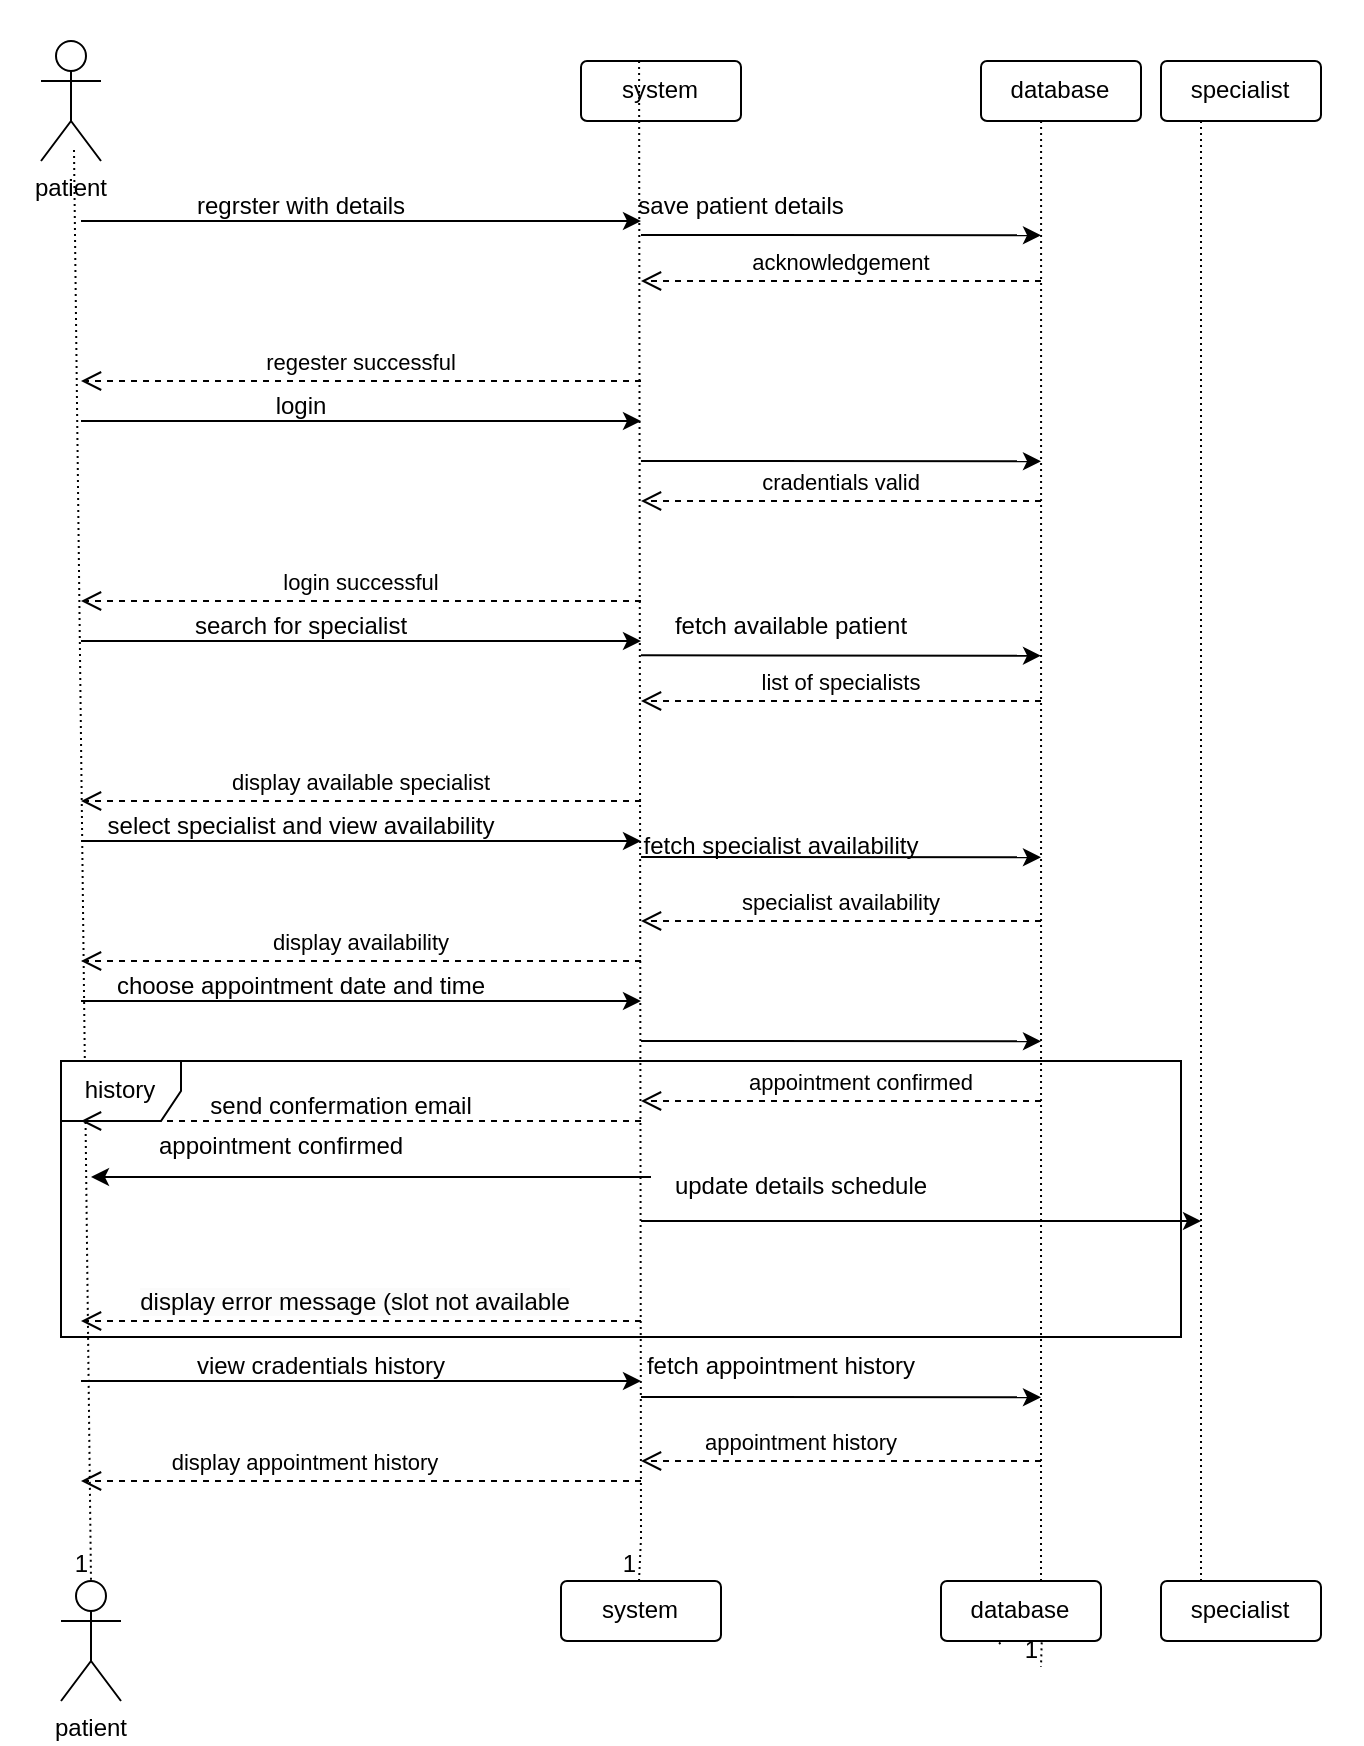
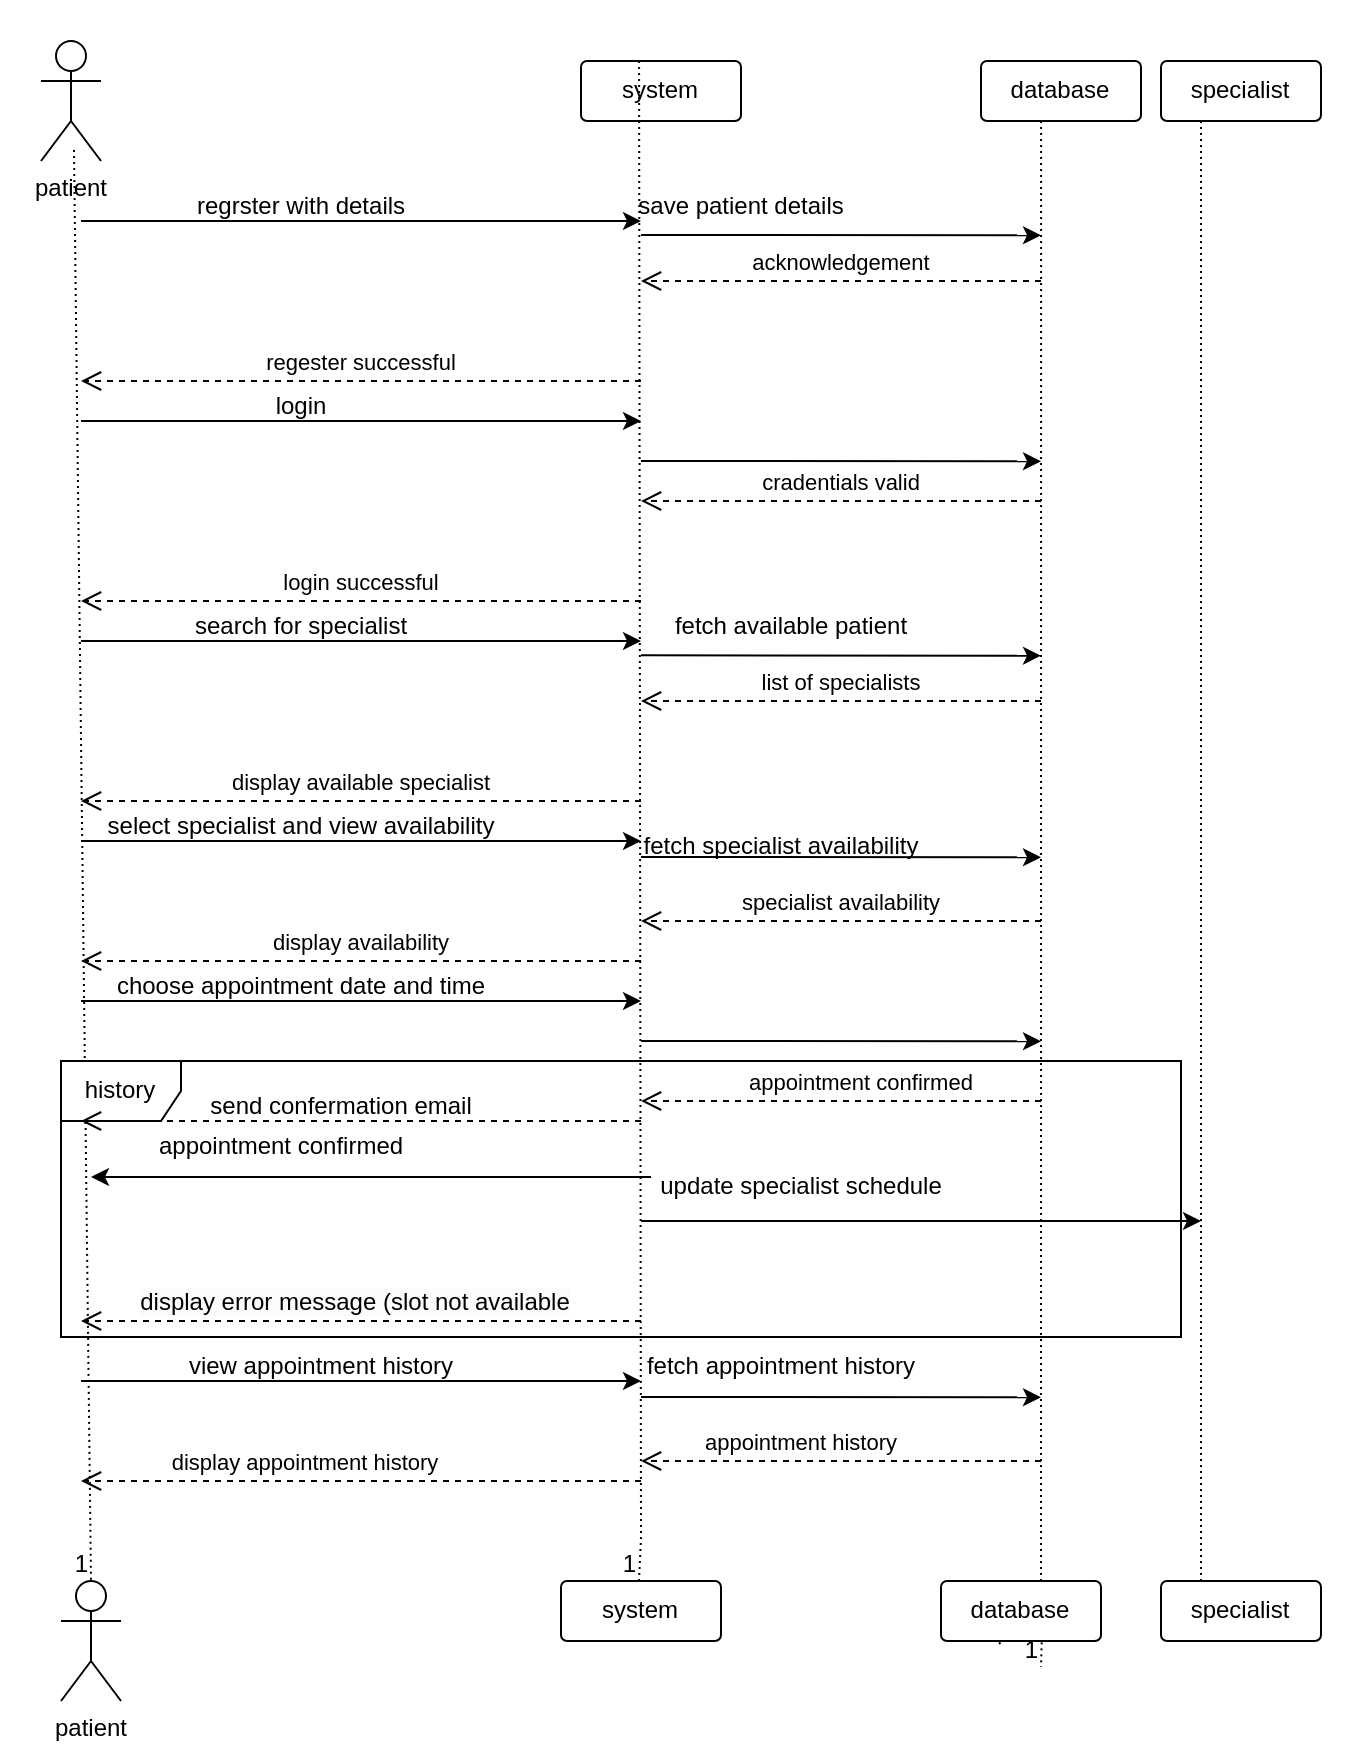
(802, 1187) -> (802, 1187)
(322, 1367) -> (322, 1367)
